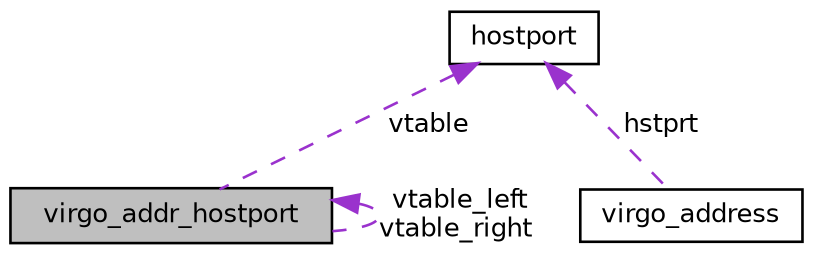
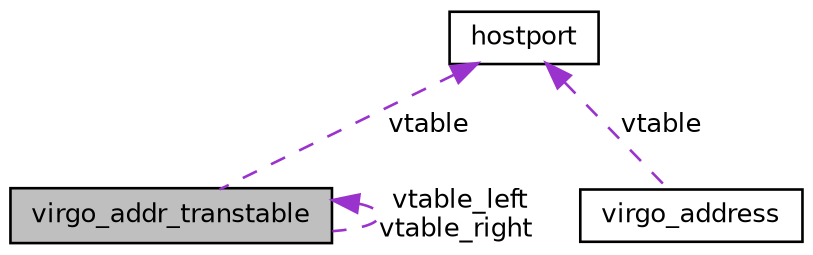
(657, 125) -> (657, 125)
(171, 216) -> (171, 216)
